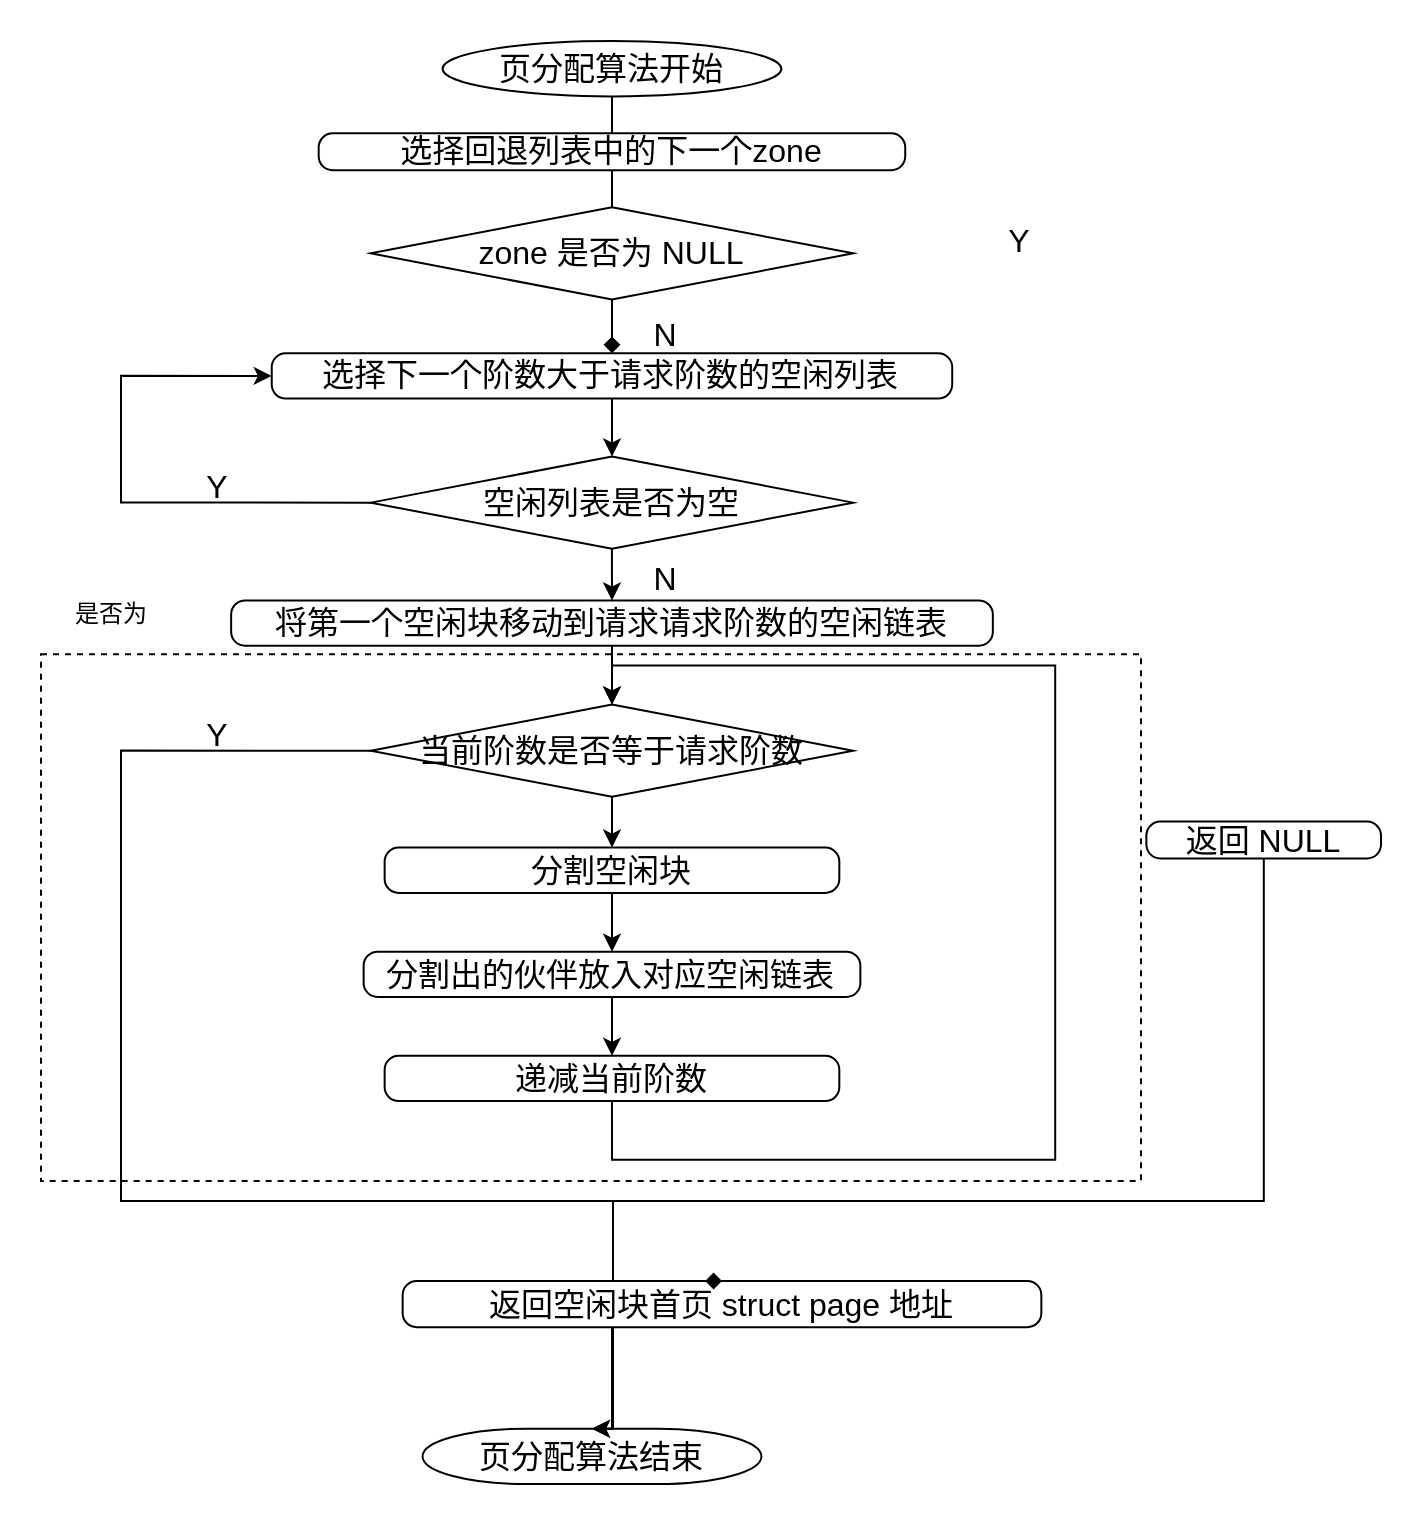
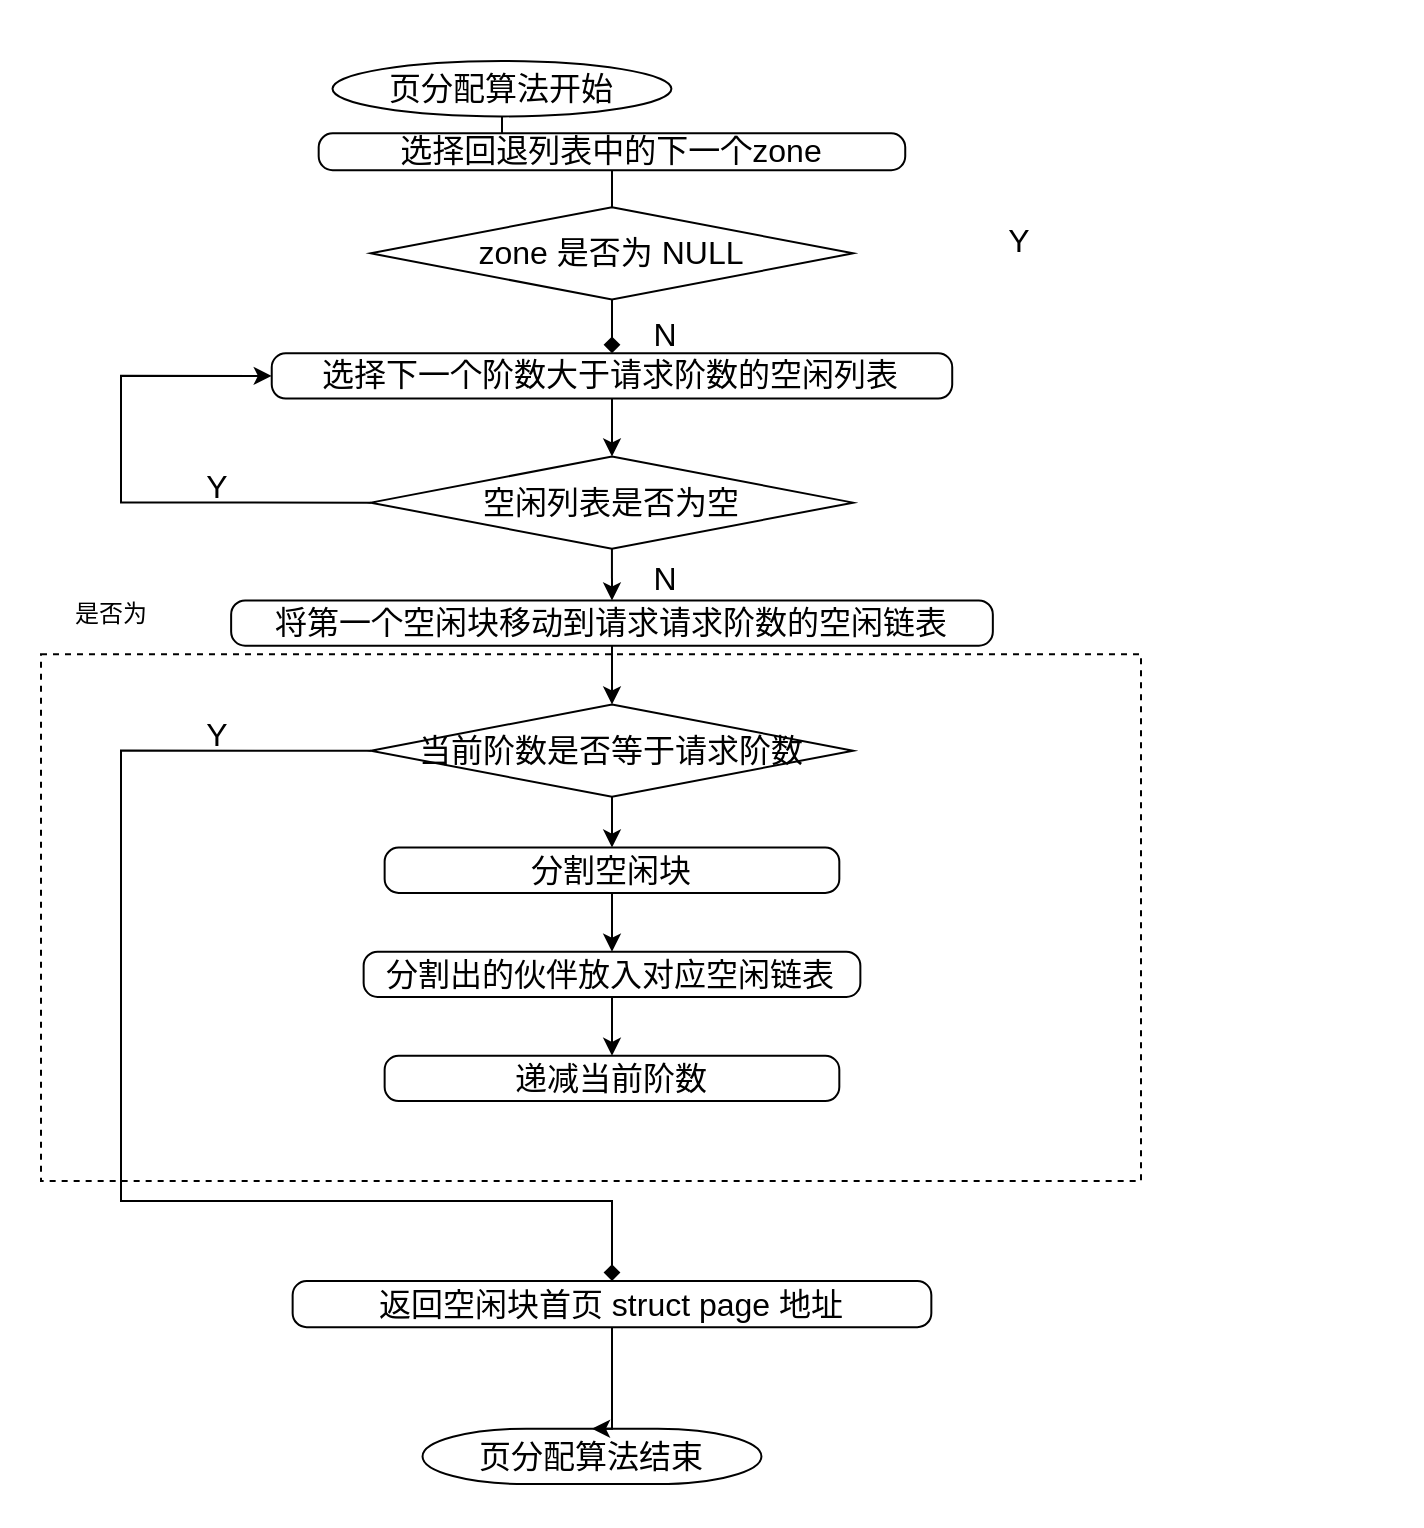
(612, 69) -> (502, 89)
(1264, 840) -> none
(1055, 944) -> none
(1112, 1201) -> none
(722, 1304) -> (612, 1304)
